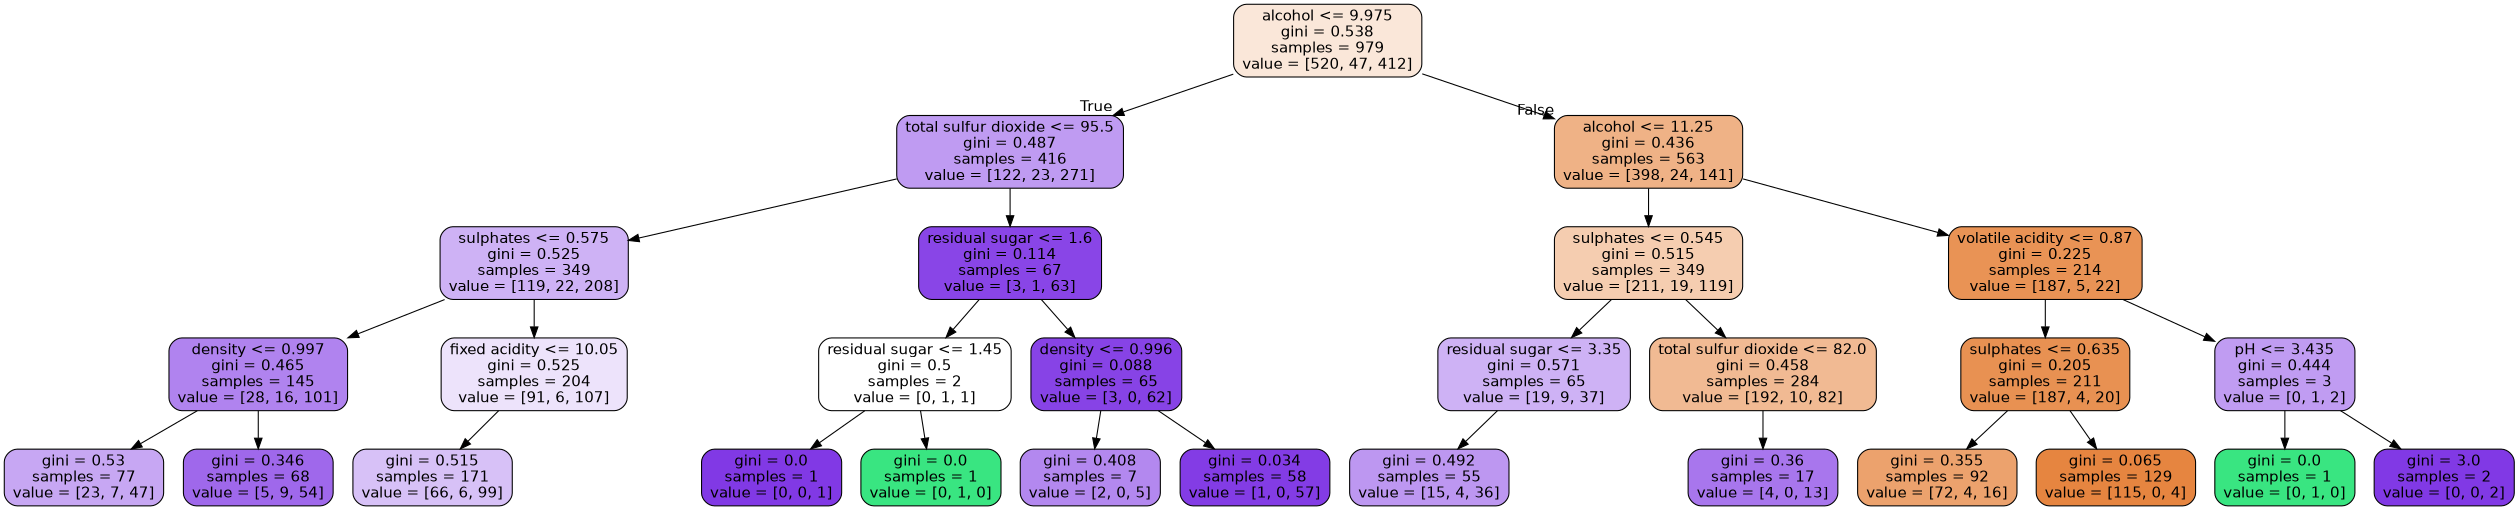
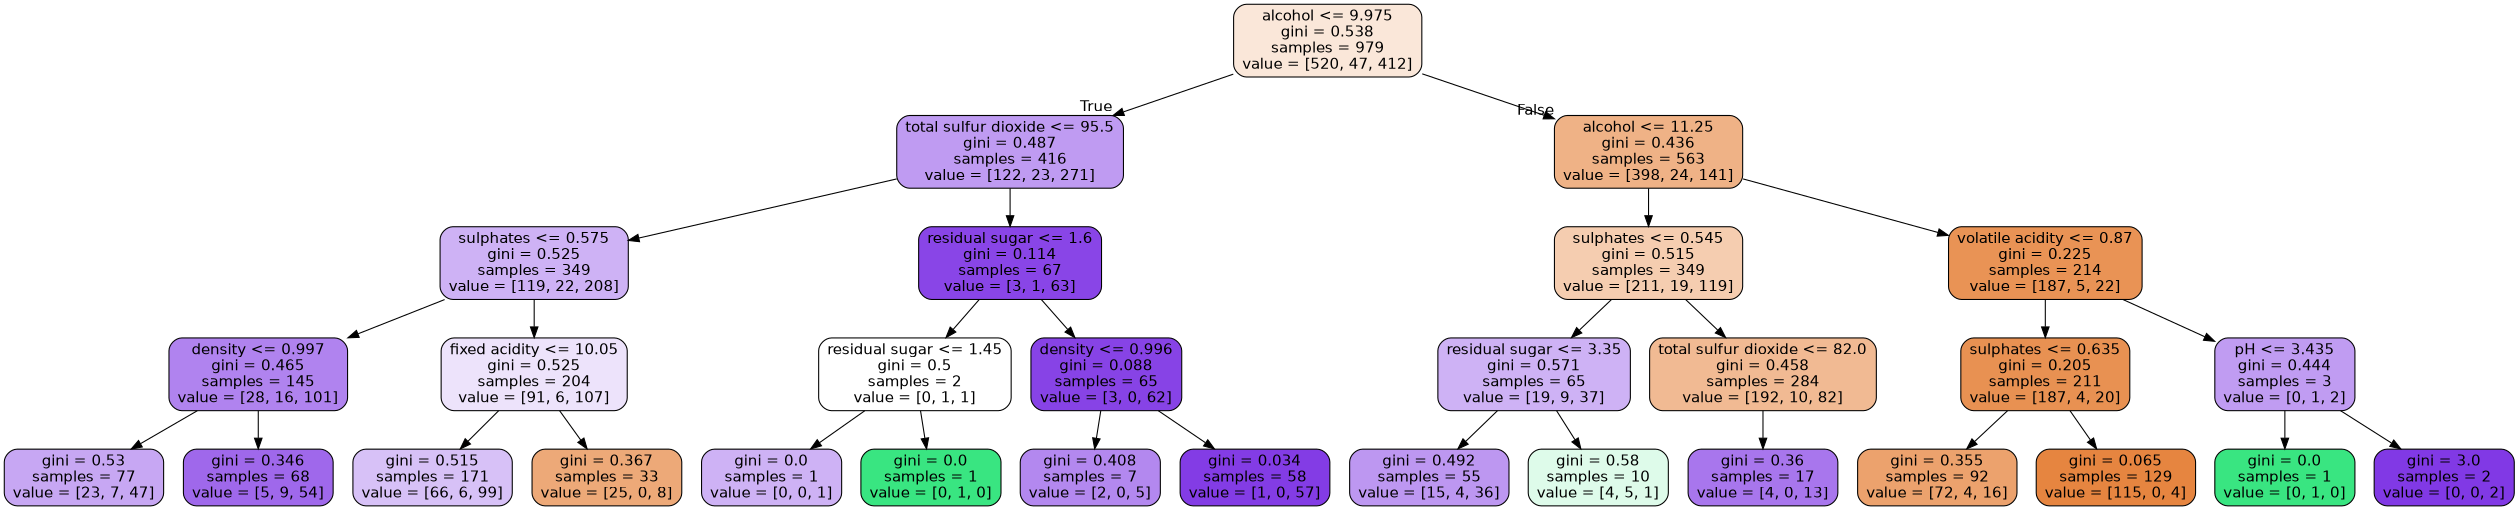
none -> (607, 478)
(772, 478) -> (772, 478)
none -> (1598, 478)
